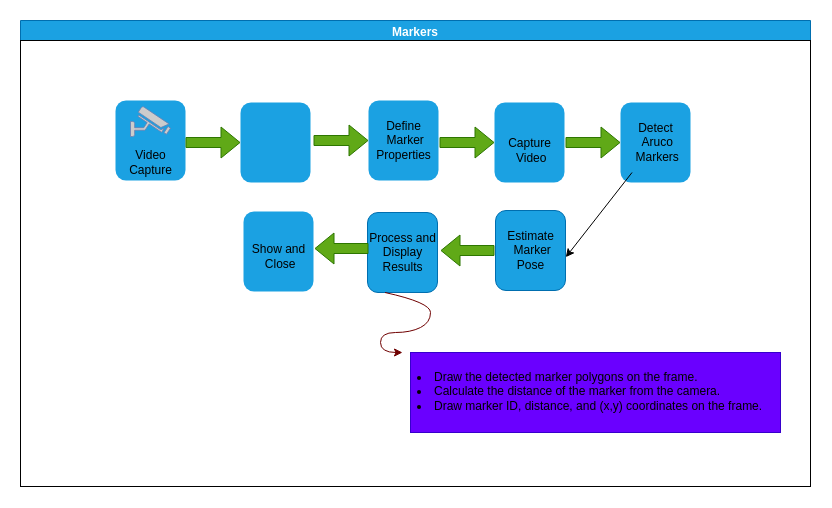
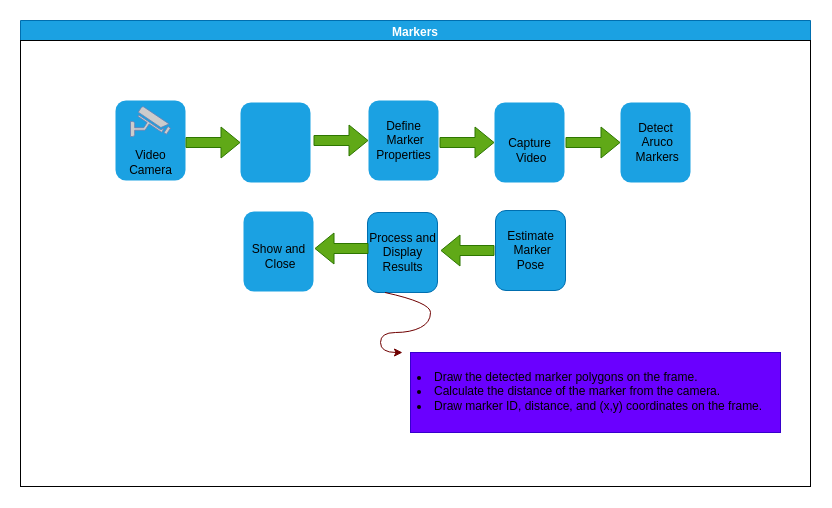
(151, 163) -> (151, 163)
(601, 212) -> none
